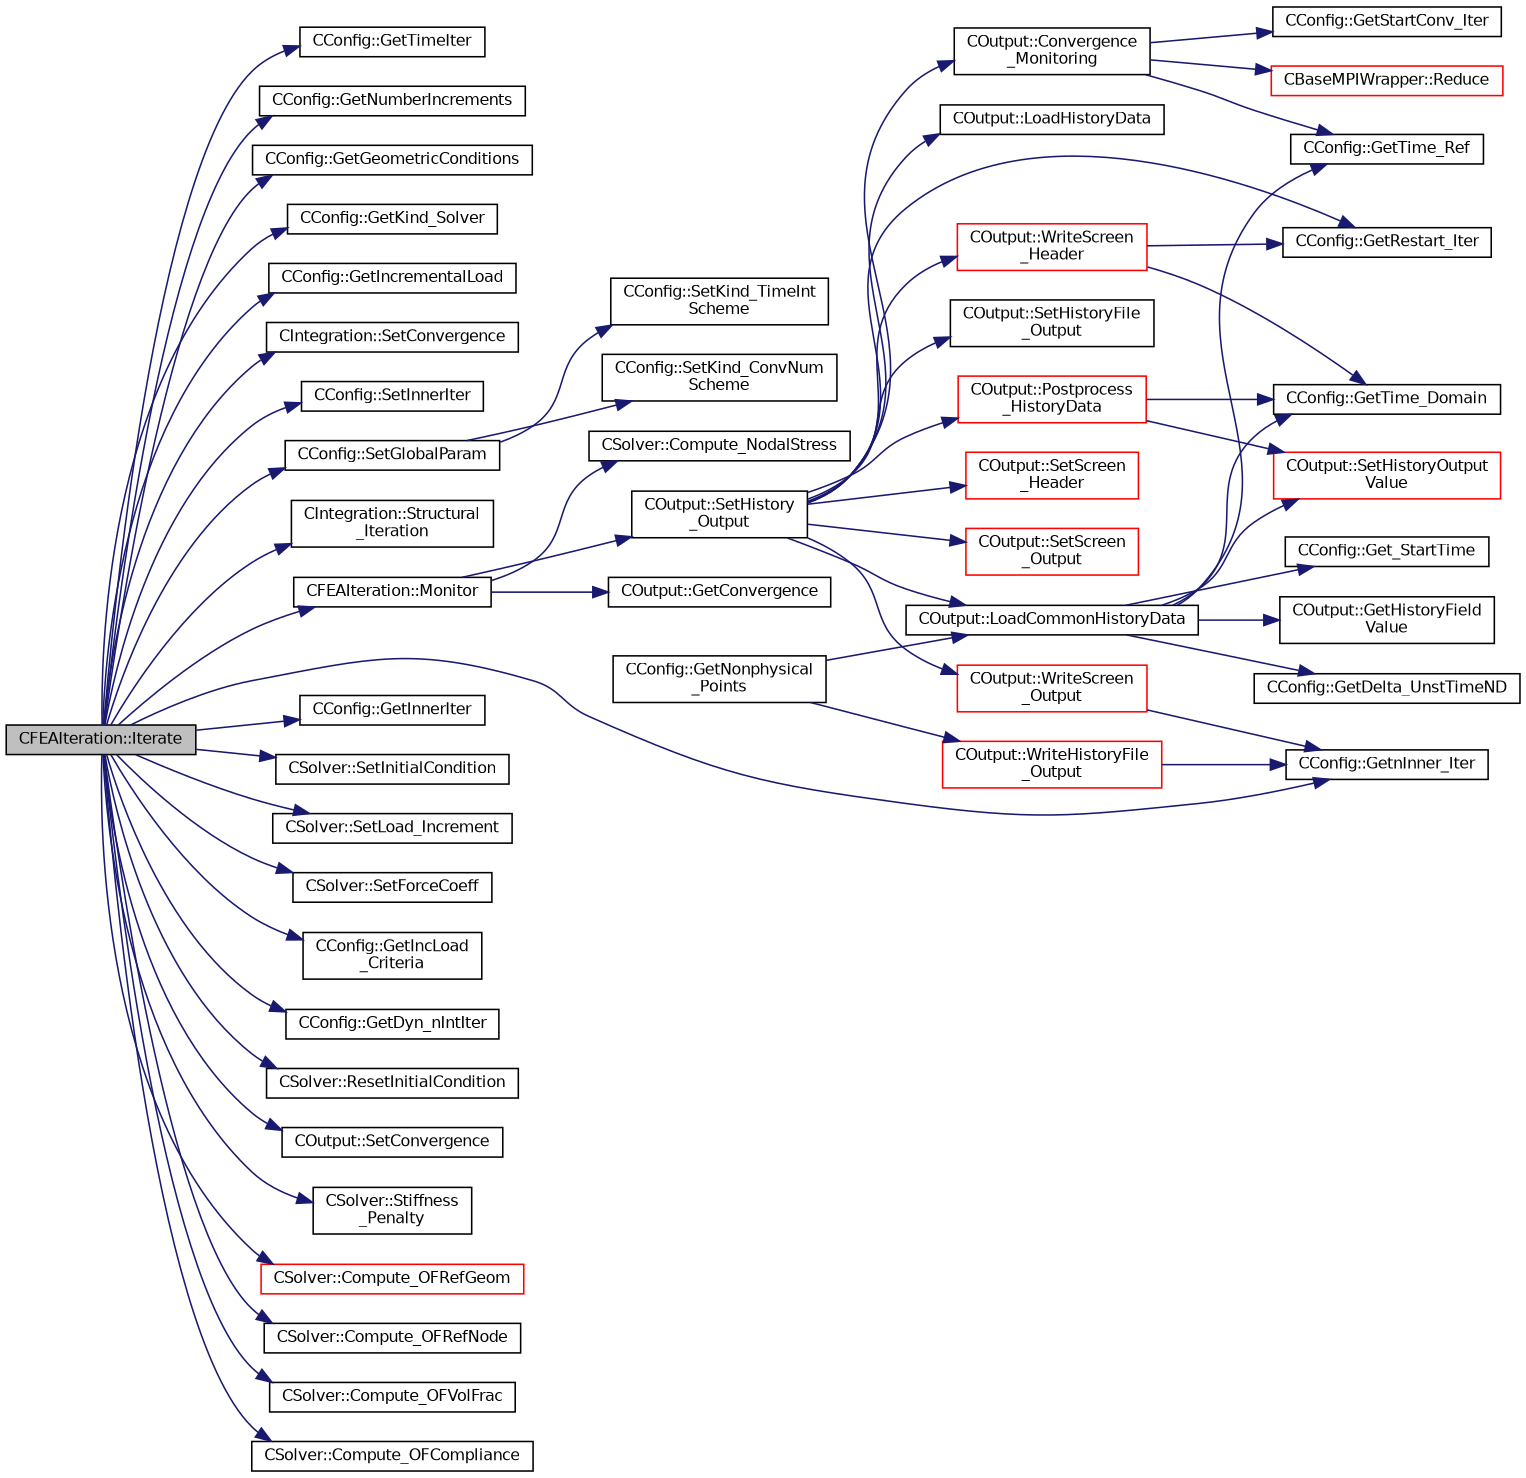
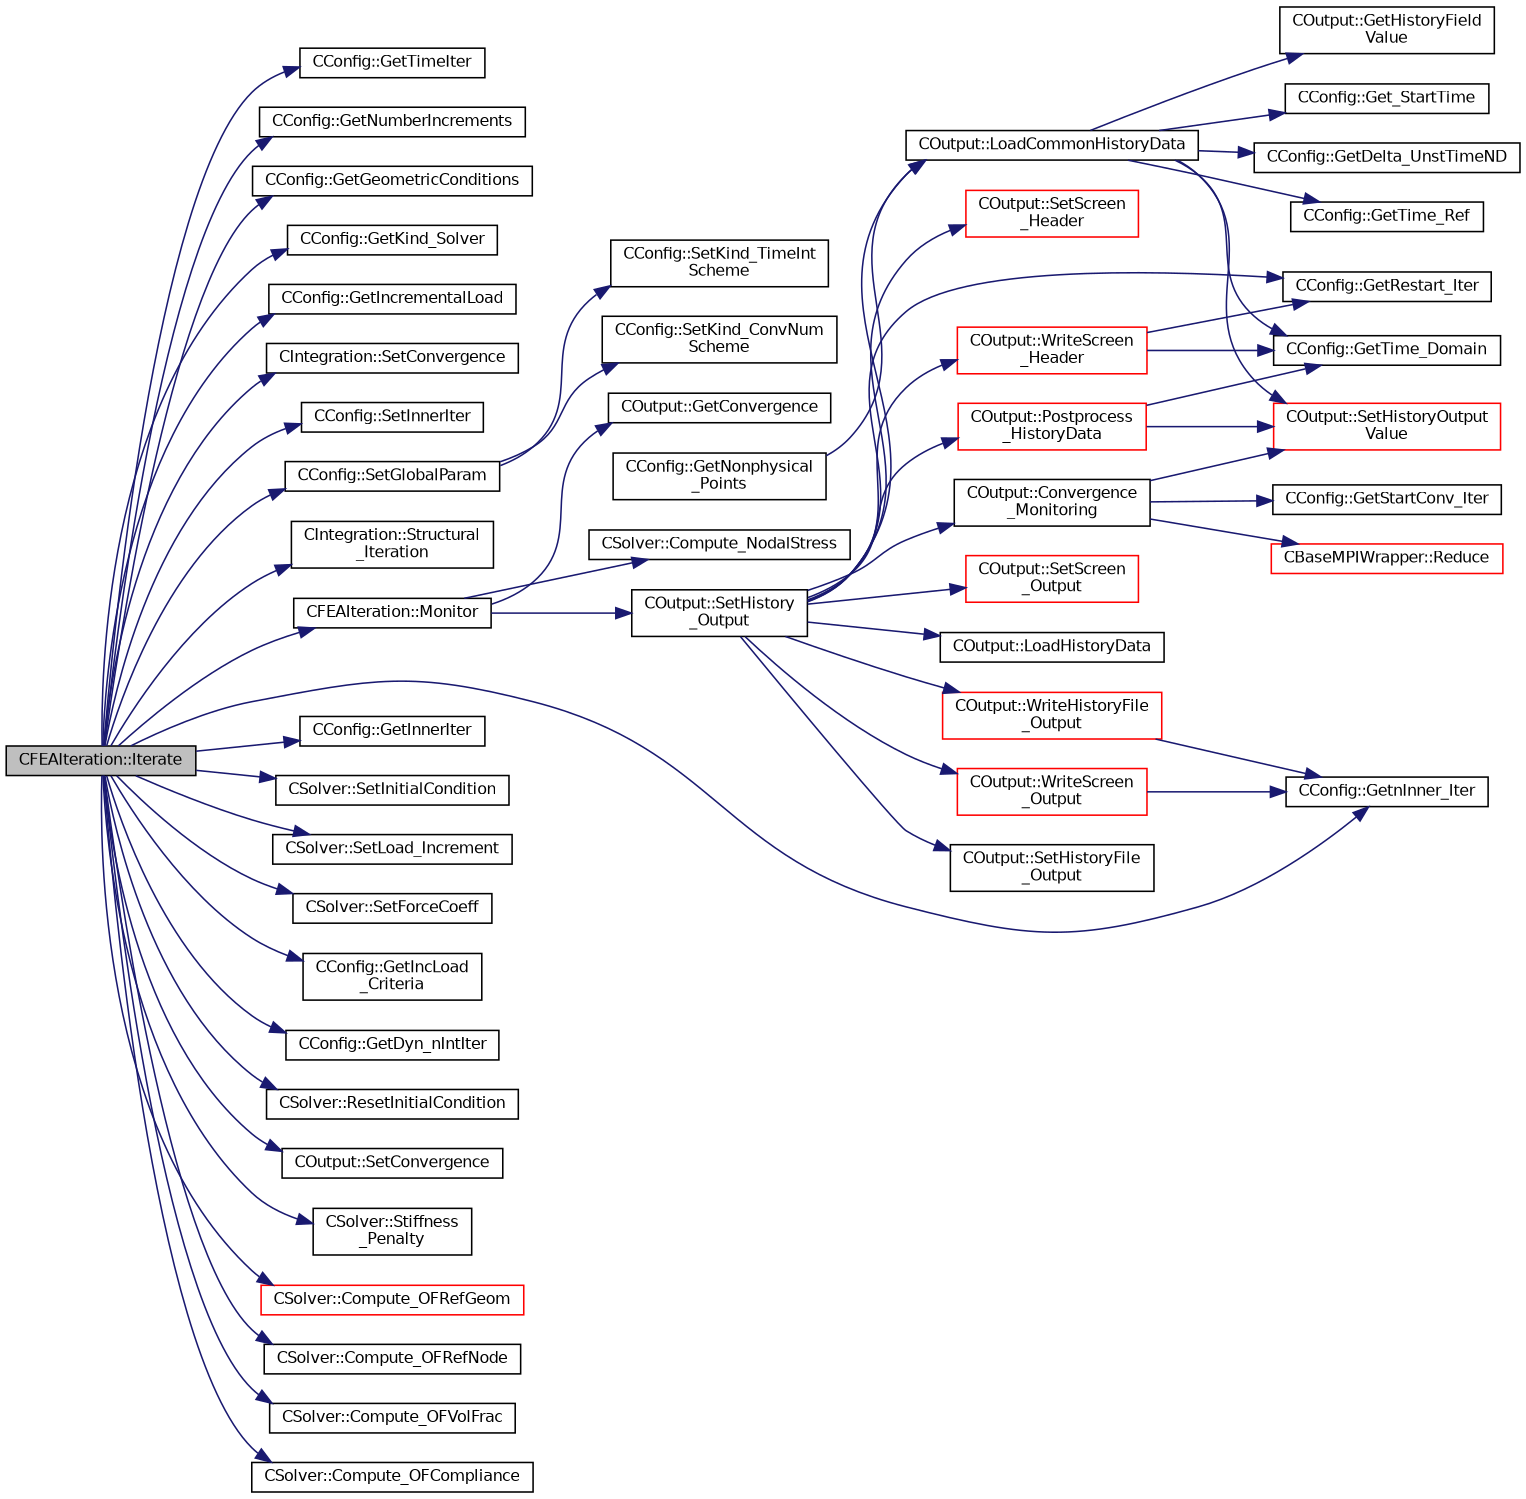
(1232, 102) -> (1209, 467)
(877, 720) -> (864, 664)
